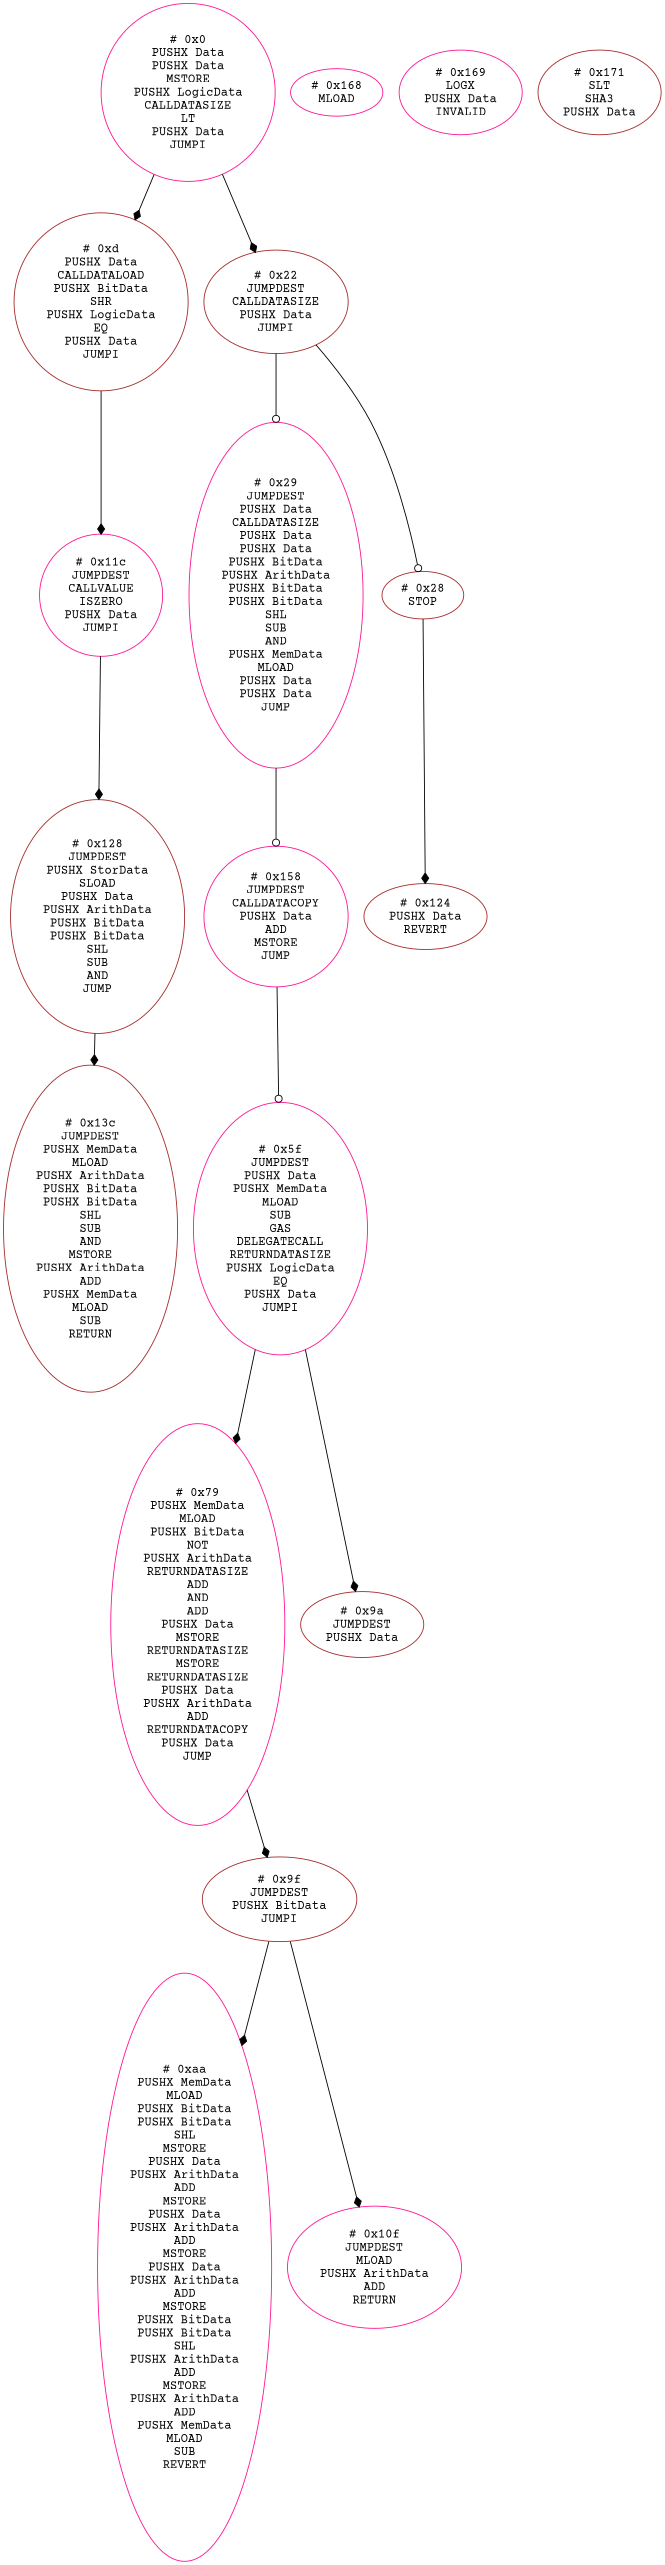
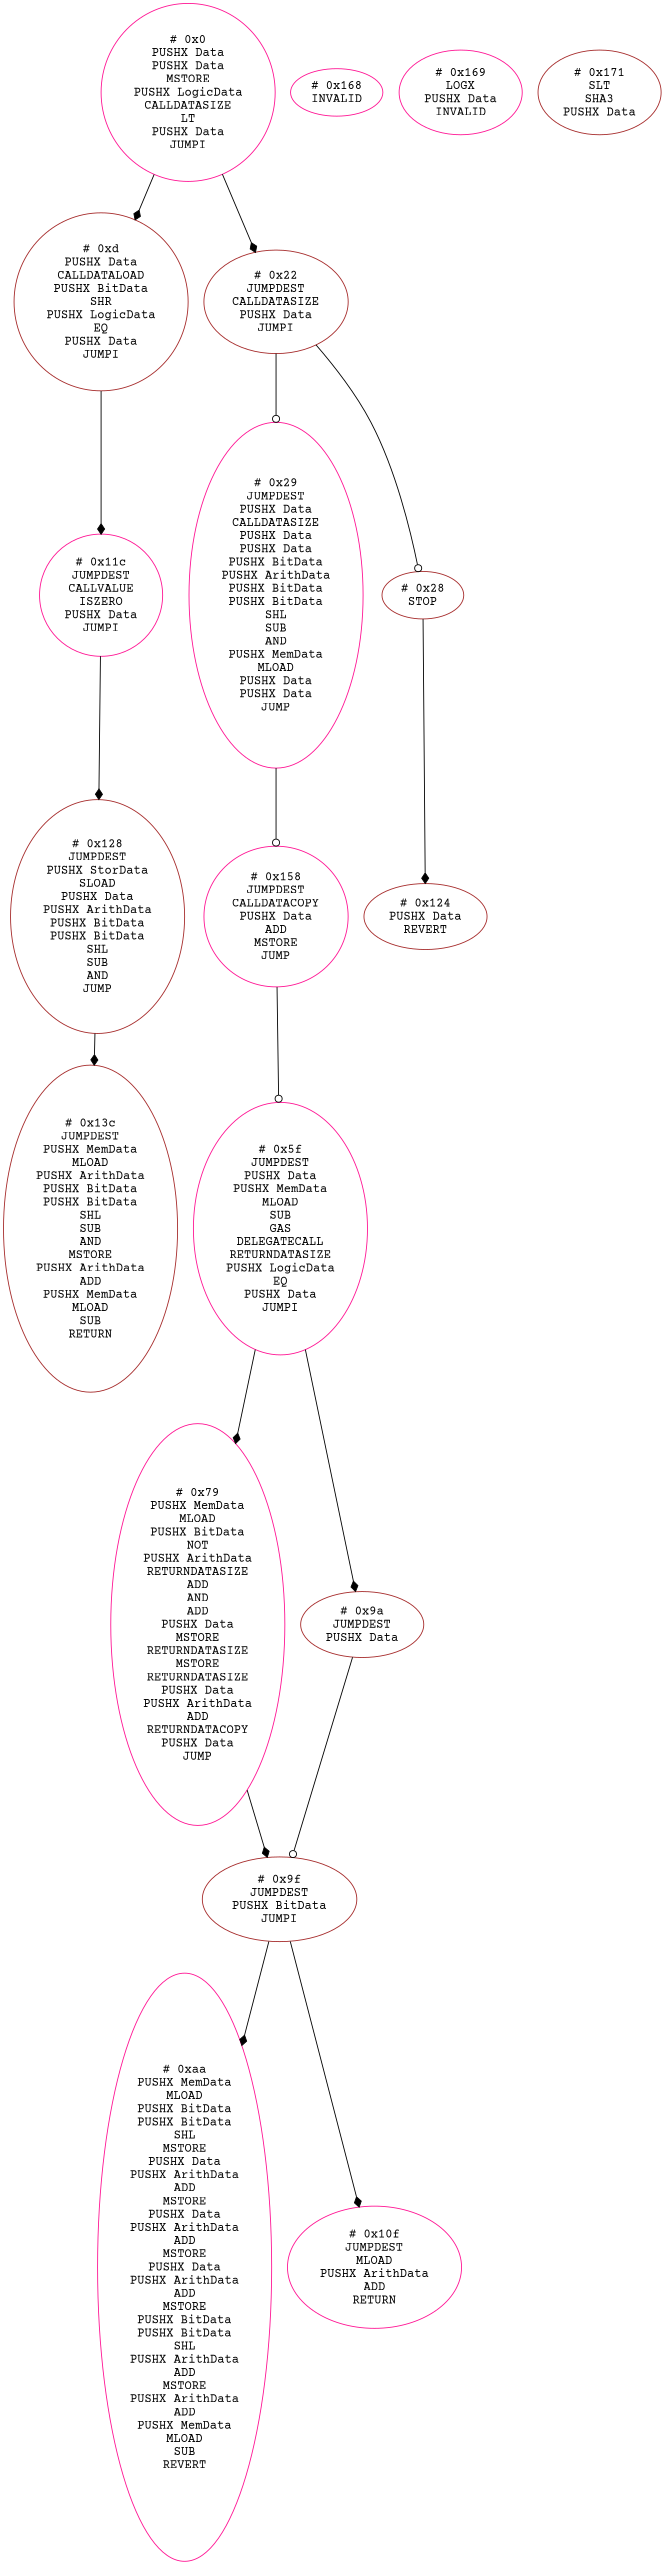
(337, 92) -> (337, 92)
none -> (323, 1754)
